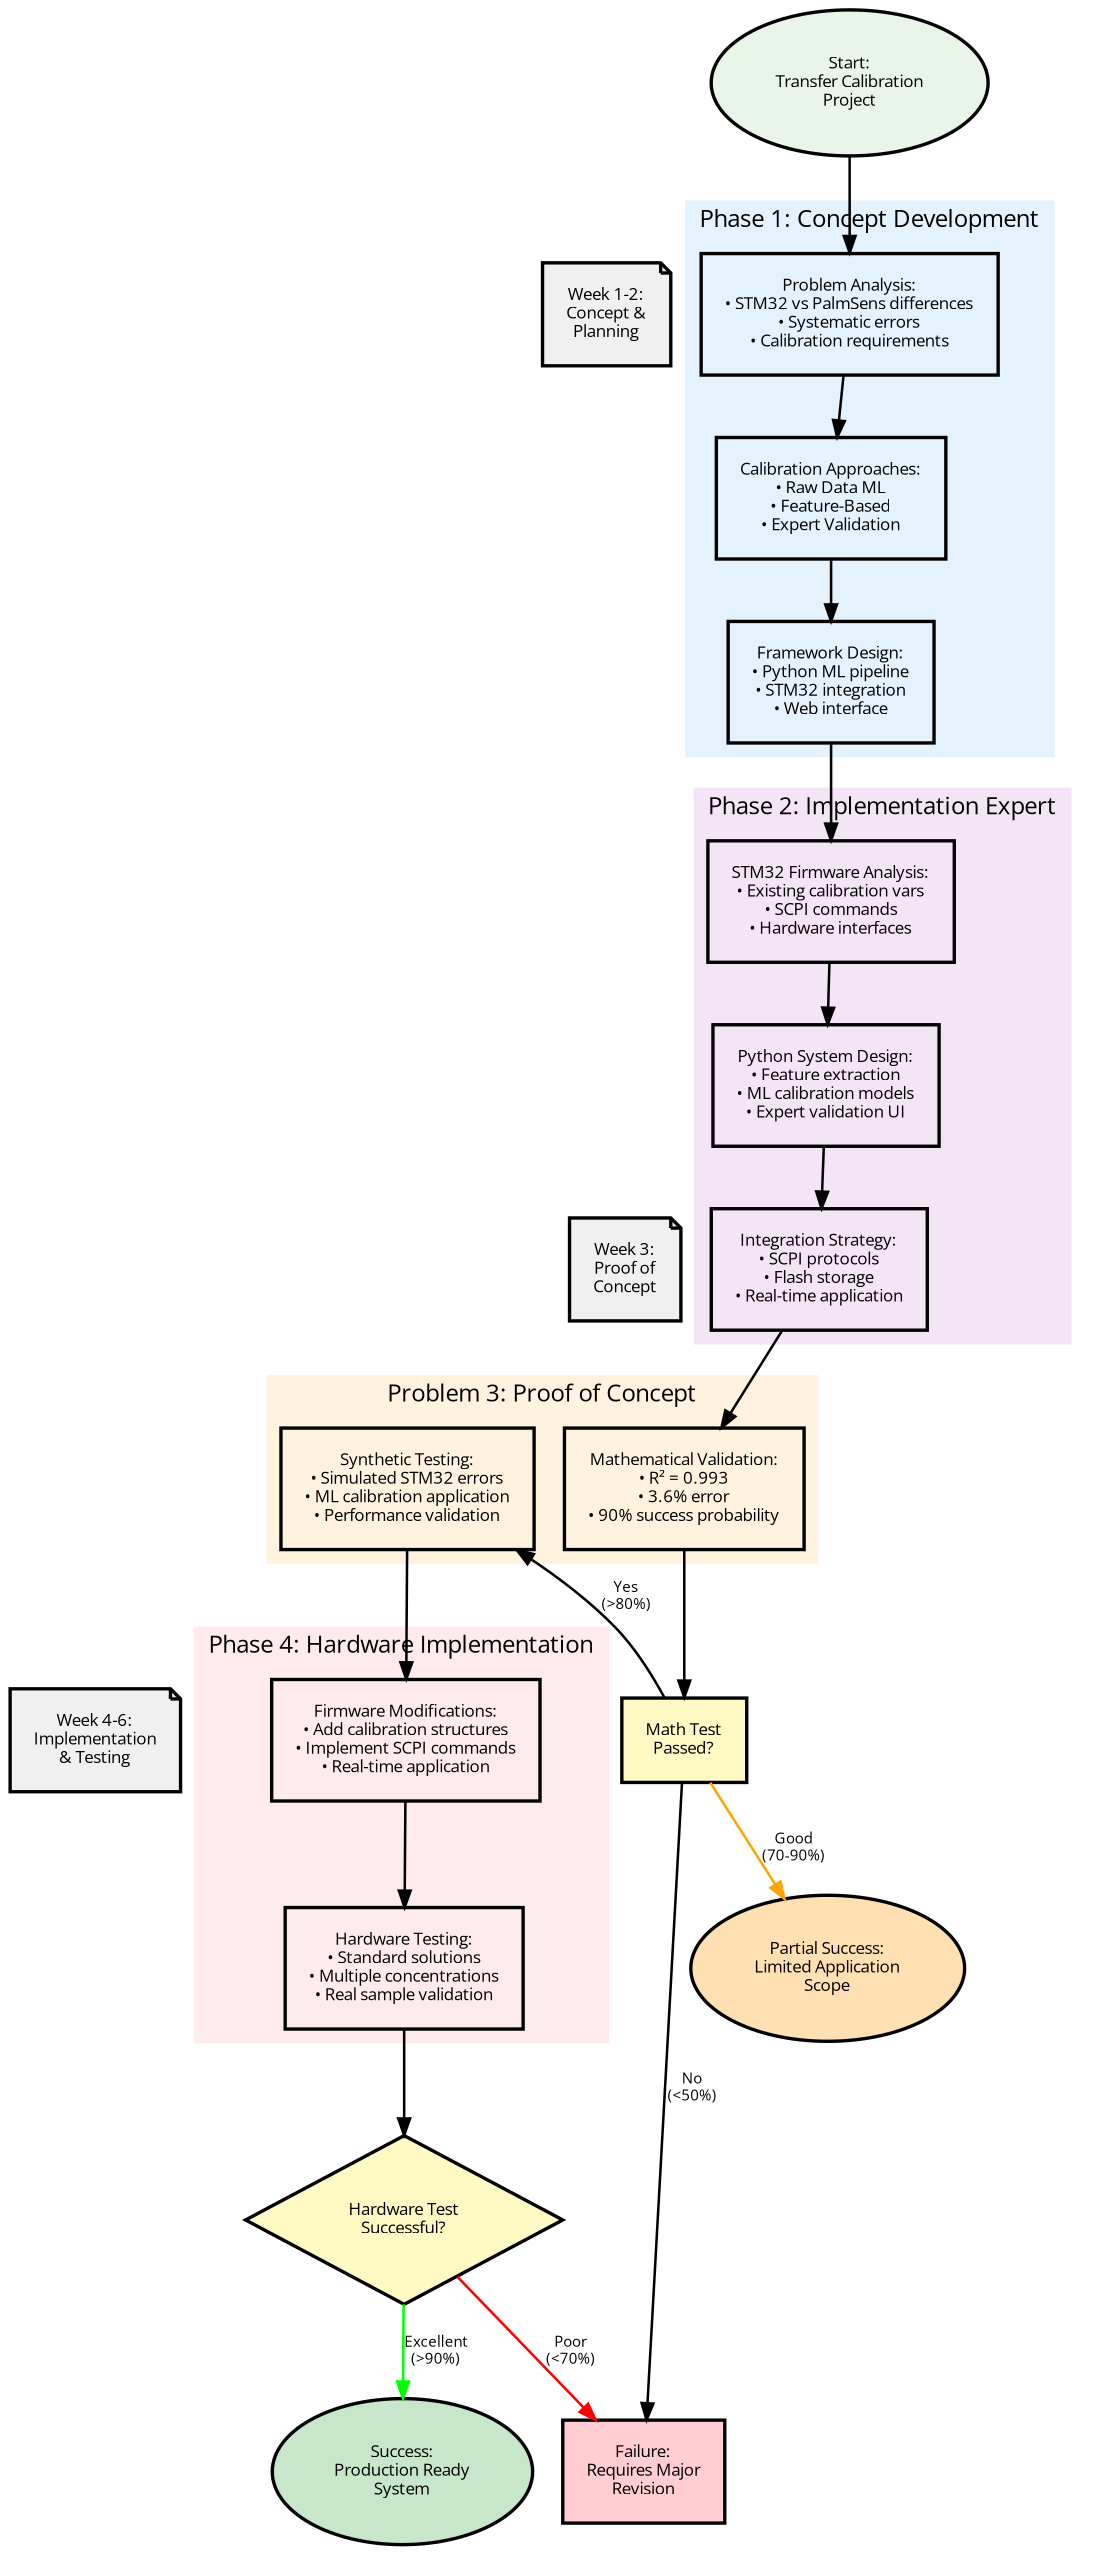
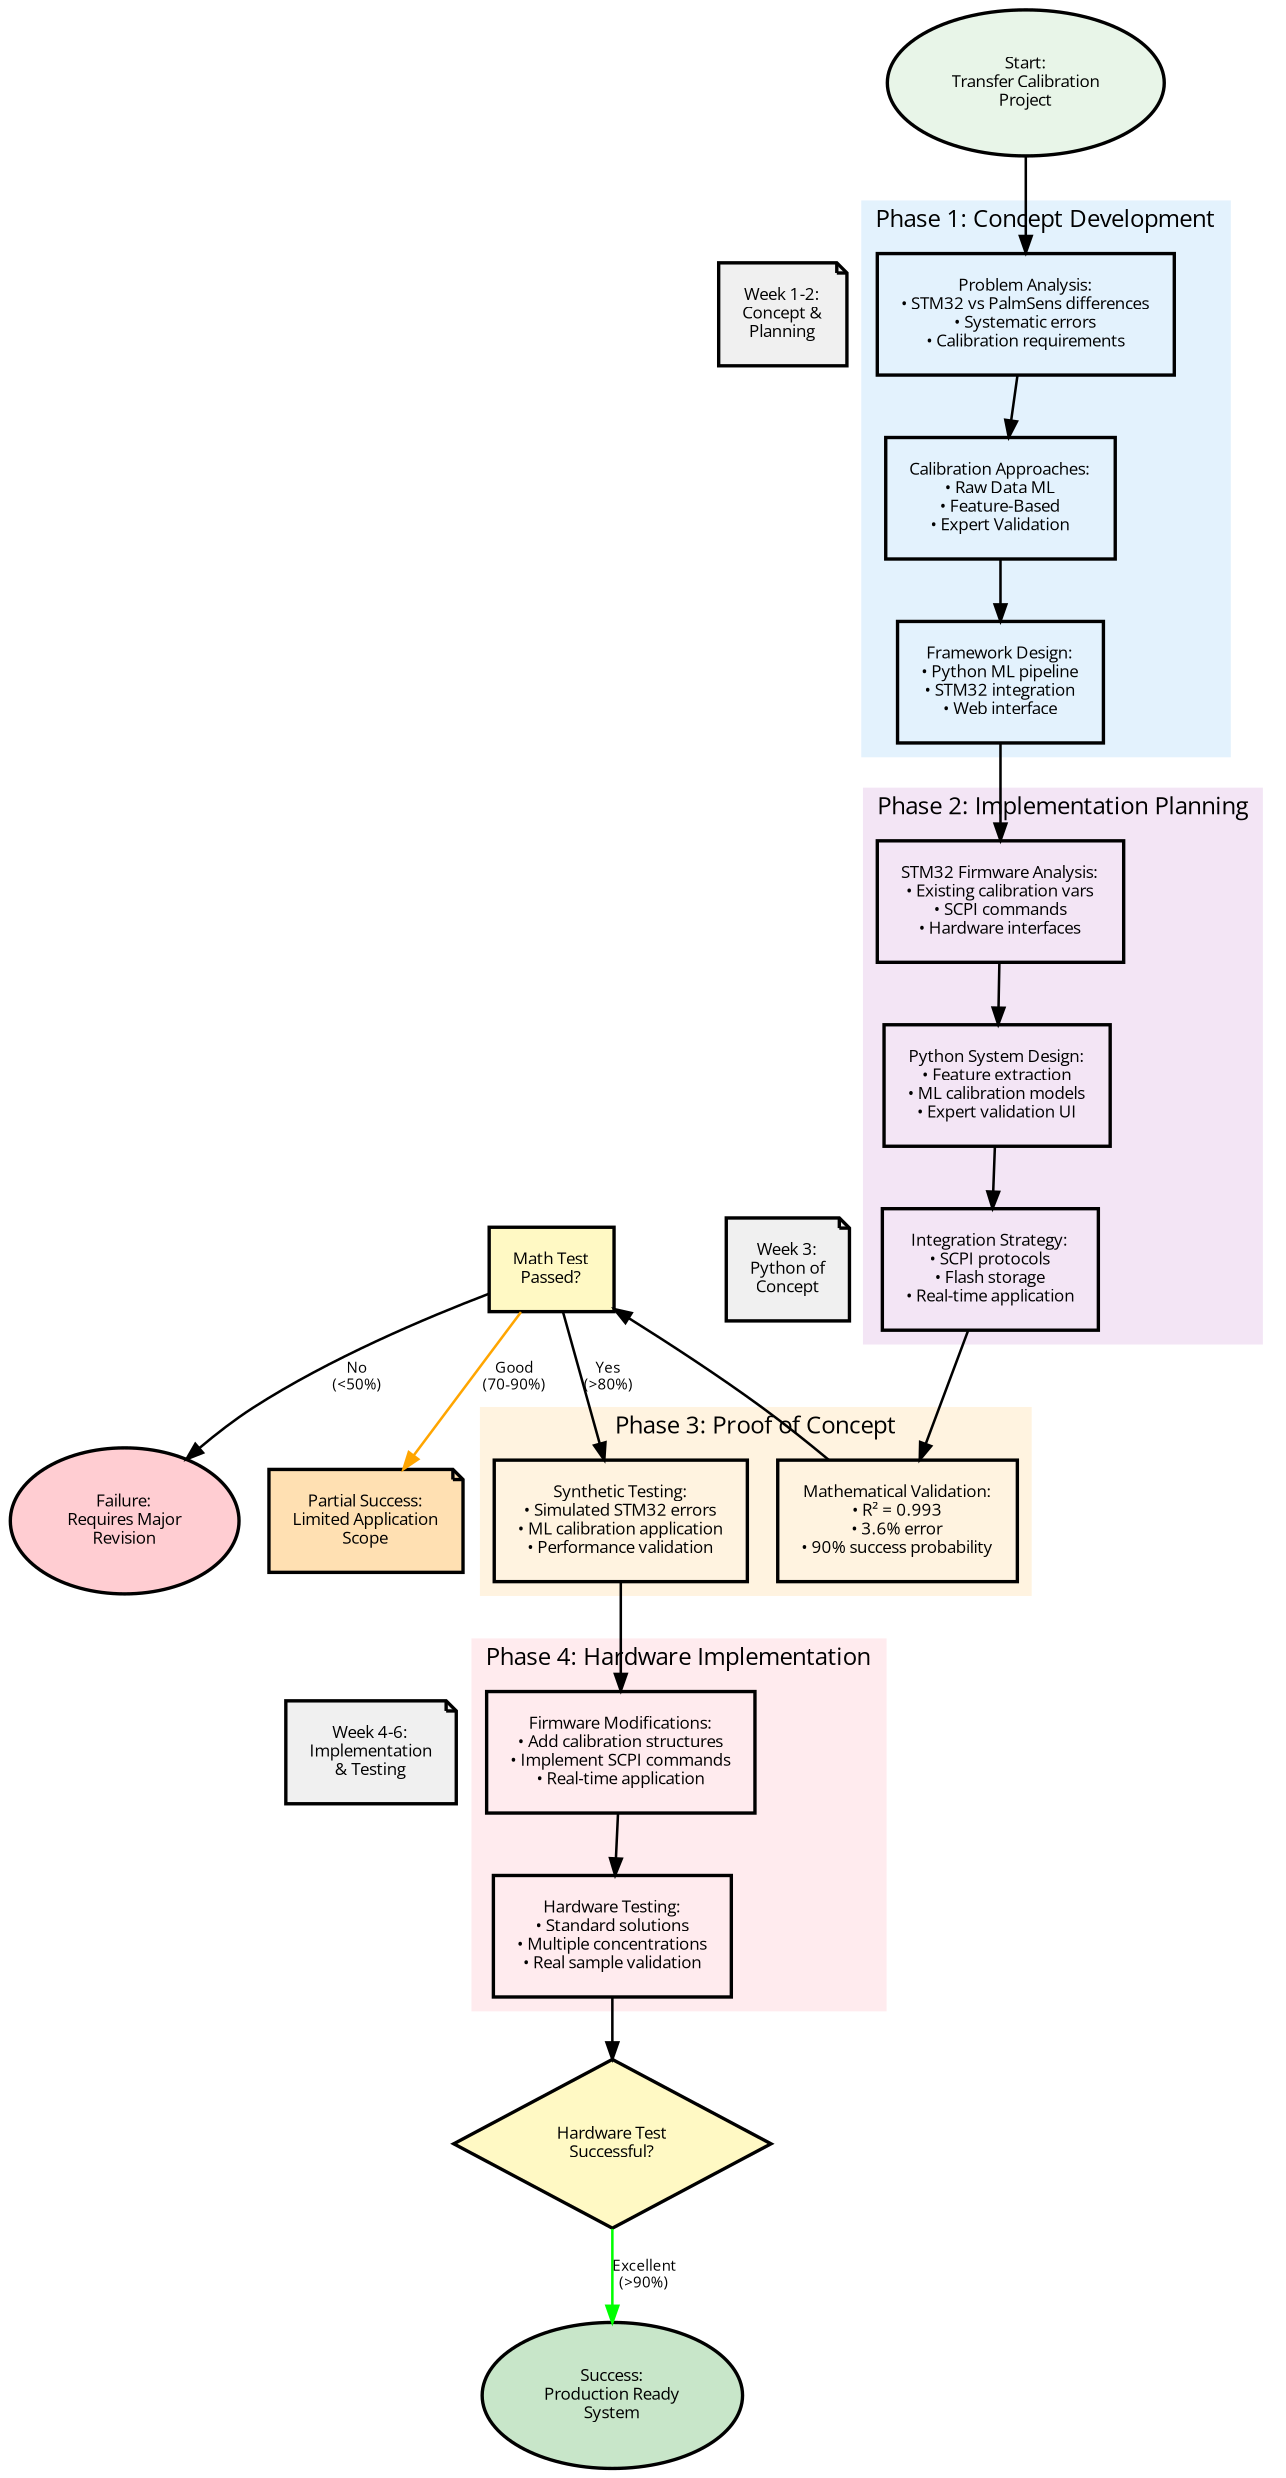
(883, 808) -> (1063, 808)
(625, 1269) -> (788, 1270)
(543, 1395) -> (756, 1427)
(828, 1968) -> (366, 1521)
(520, 2342) -> none
(644, 2472) -> (125, 1521)
